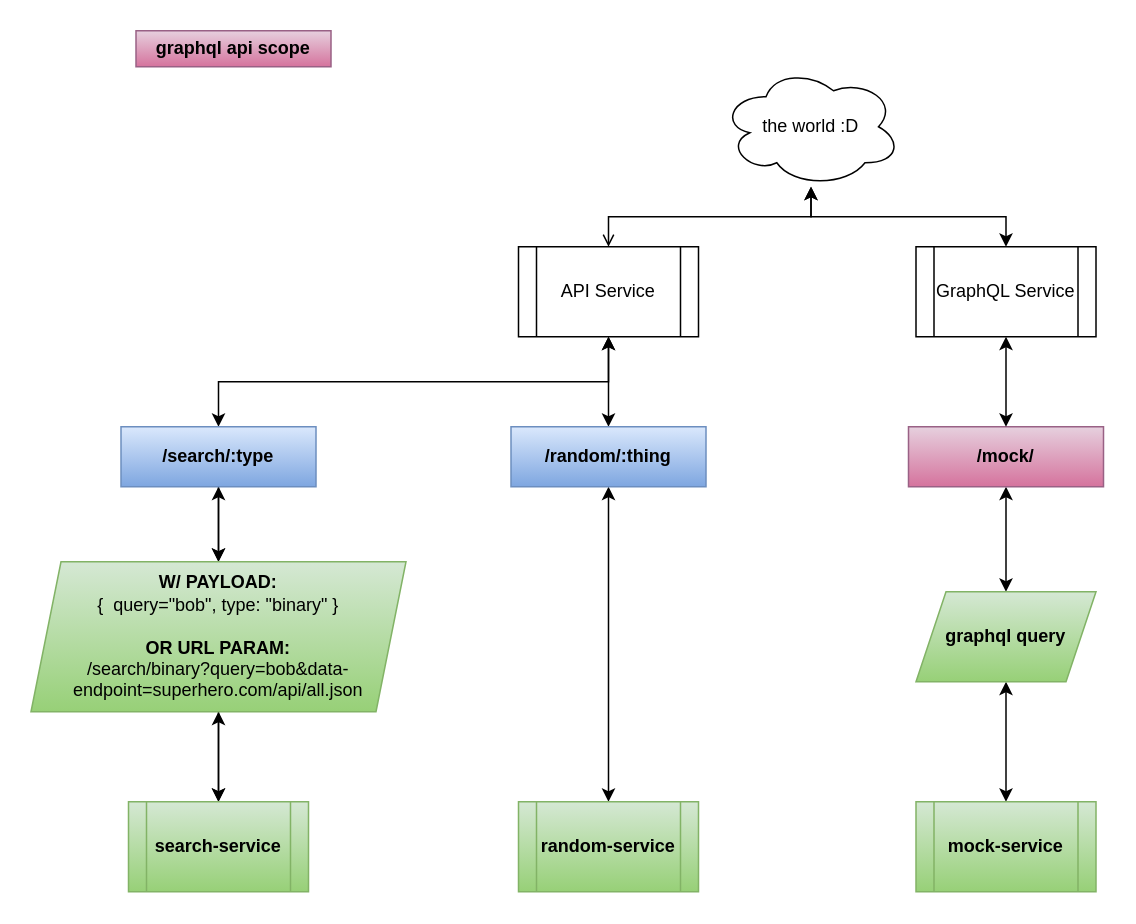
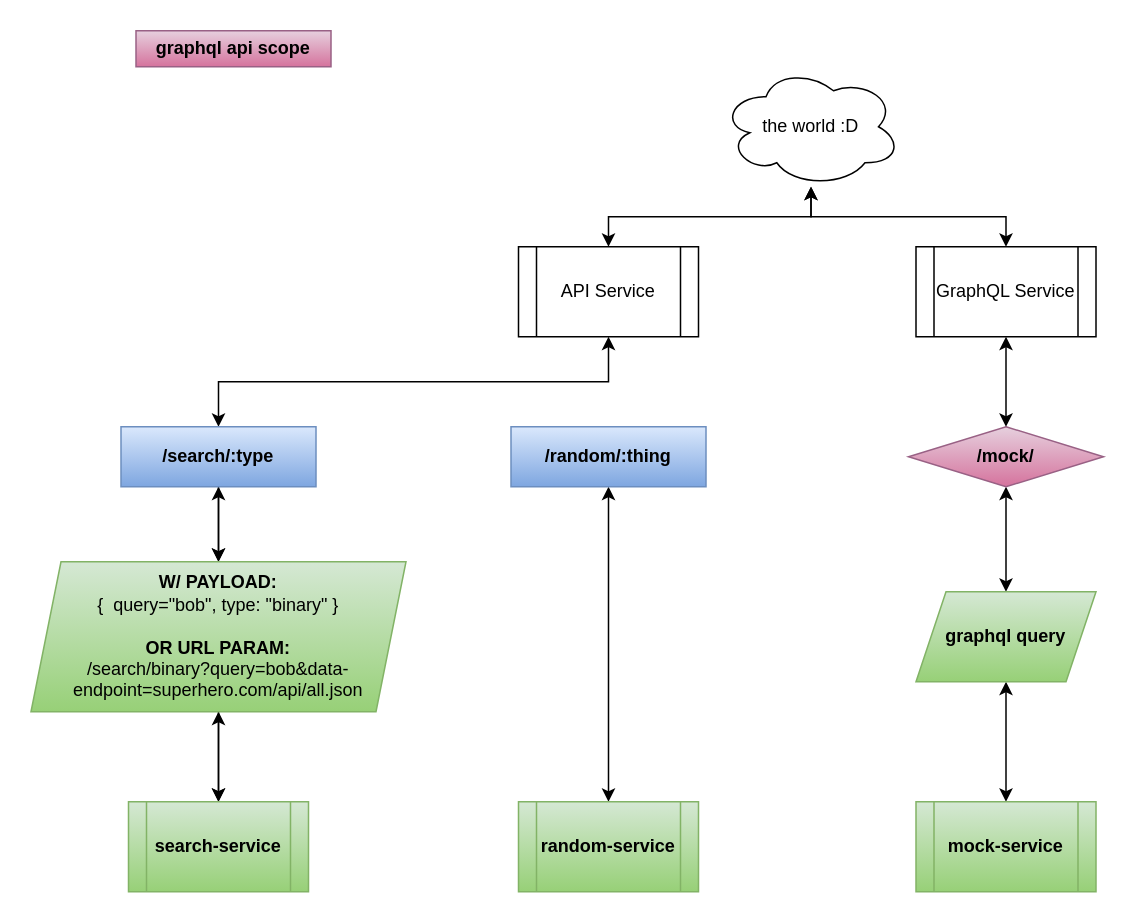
(608, 237) -> (608, 235)
(608, 400) -> none
(1006, 457) -> (1006, 457)
